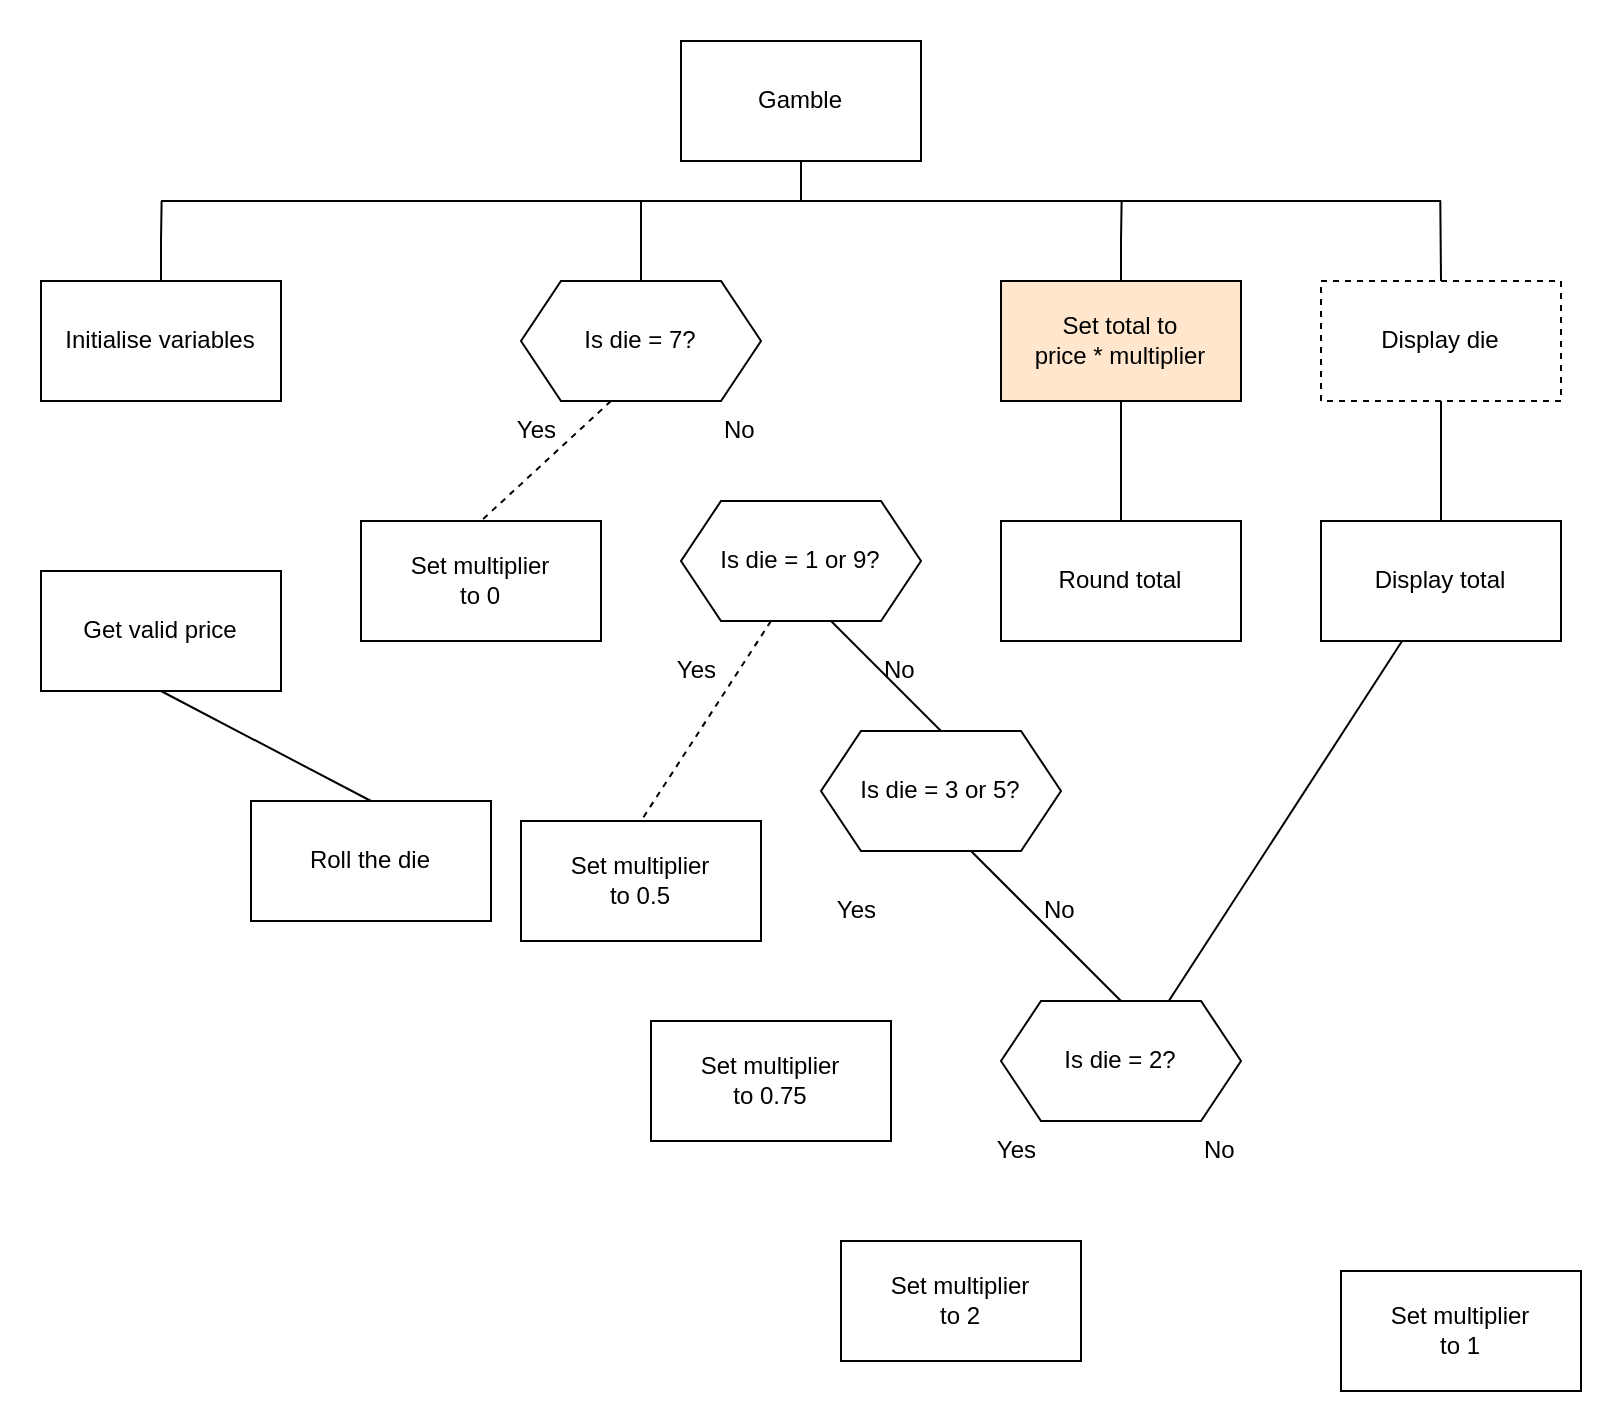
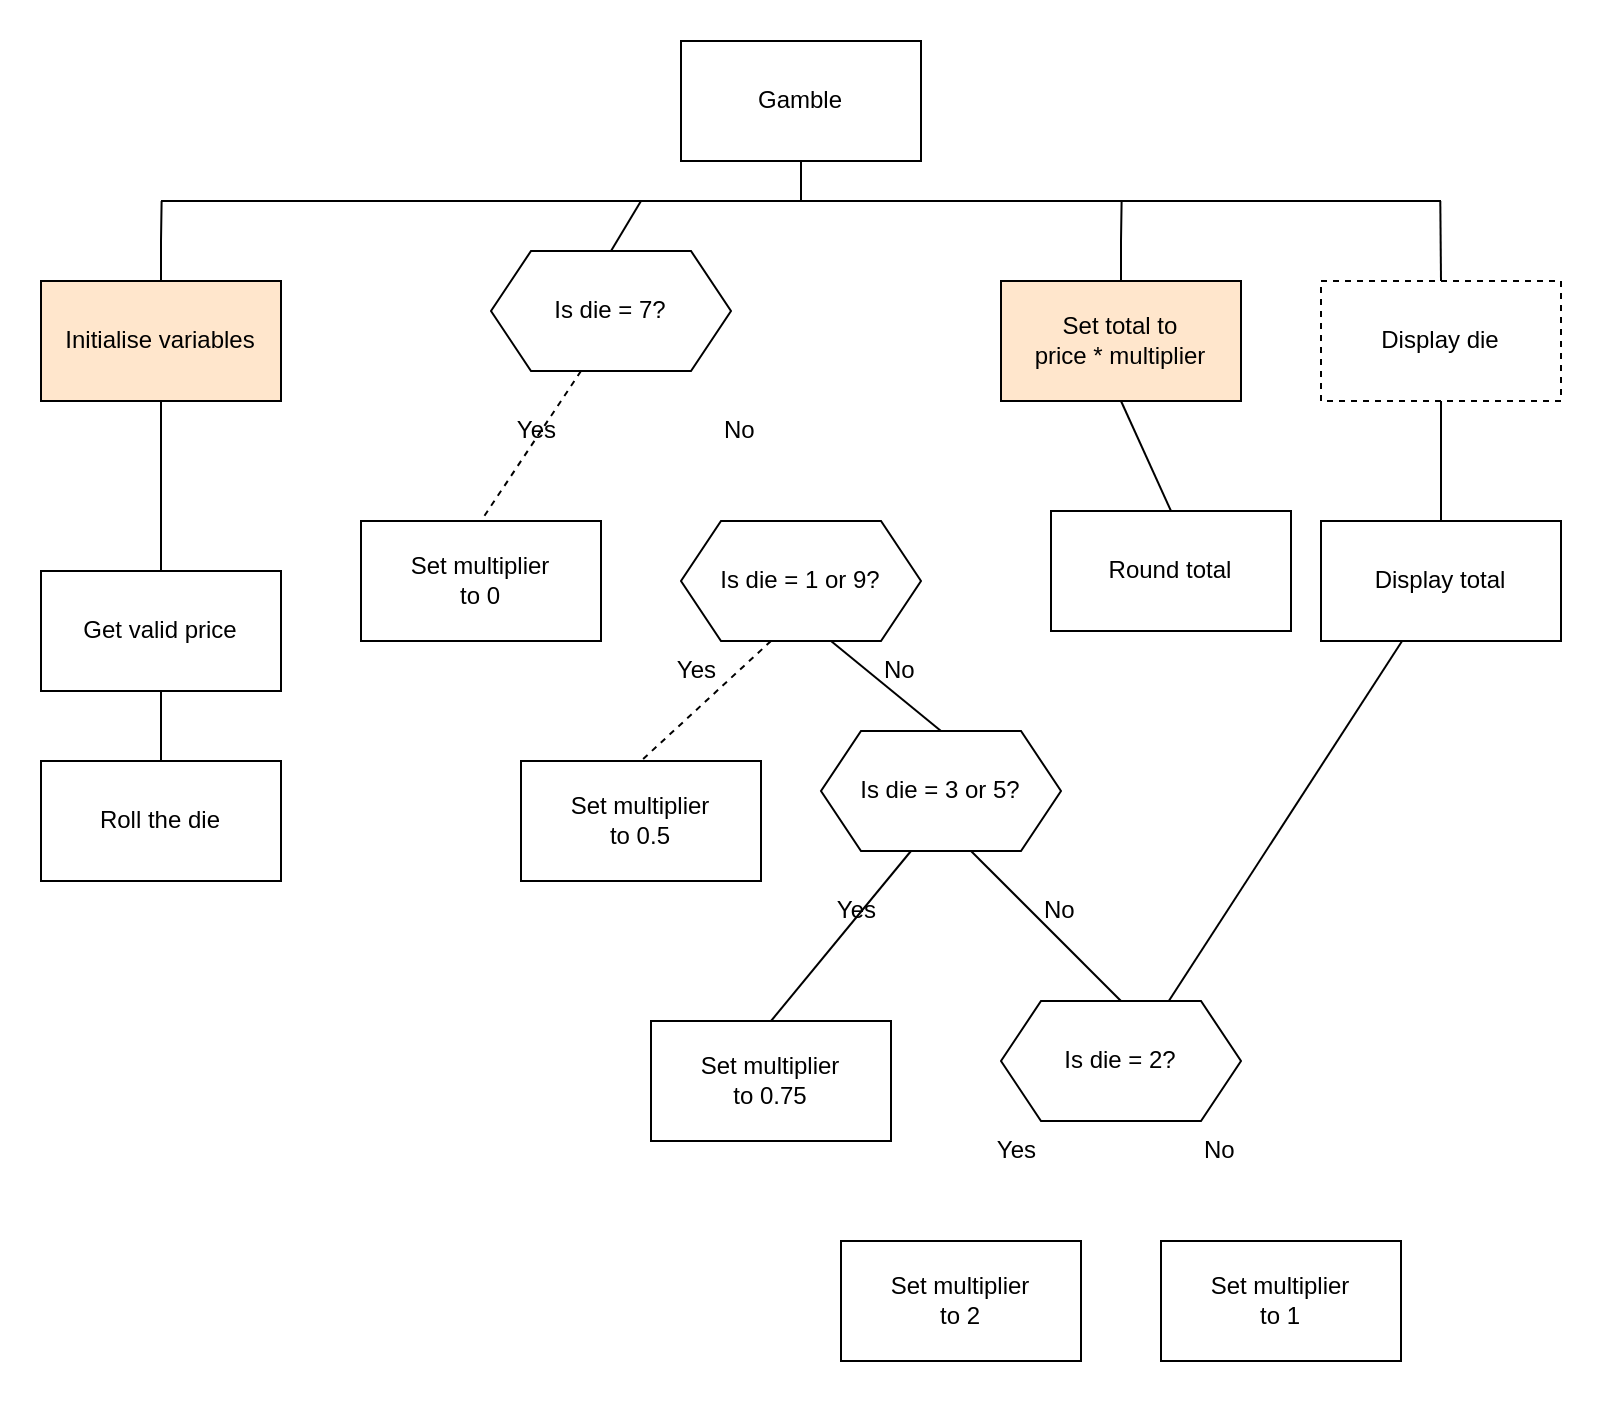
(161, 341) -> (161, 341)
(641, 341) -> (611, 311)
none -> (161, 486)
(801, 561) -> (801, 581)
(1121, 581) -> (1171, 571)
(371, 861) -> (161, 821)
(641, 881) -> (641, 821)
none -> (841, 936)
(1461, 1331) -> (1281, 1301)
